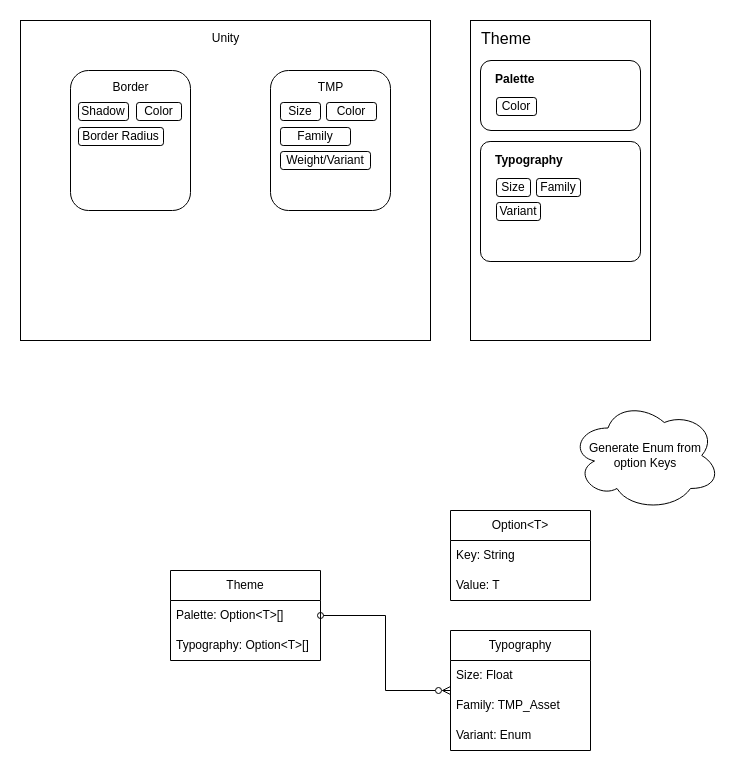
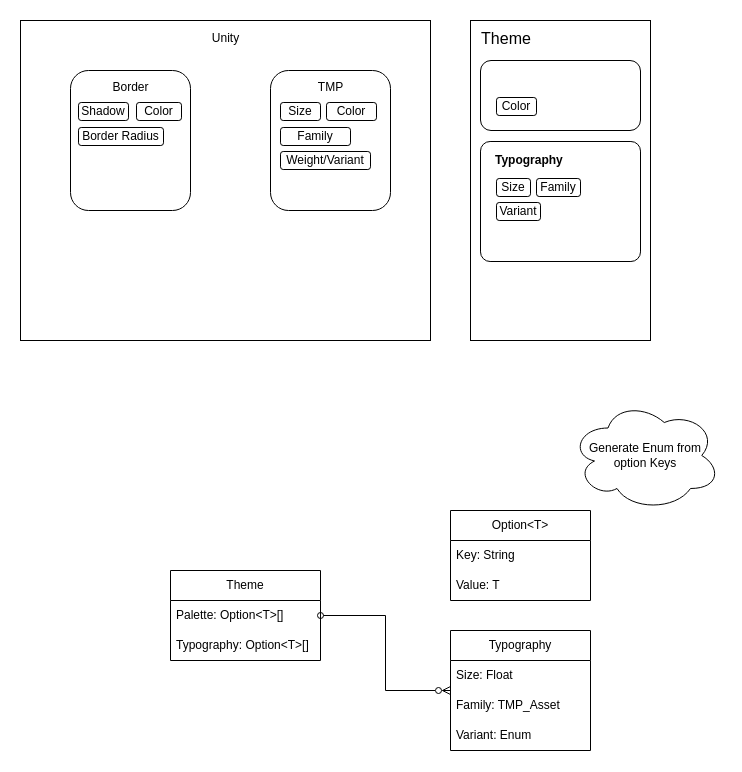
(524, 80) -> none
